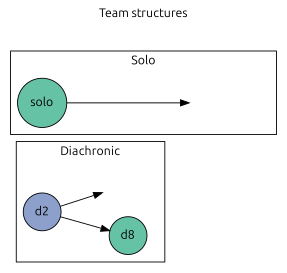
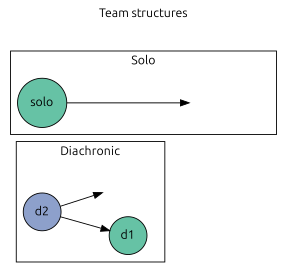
(128, 236) -> (128, 236)
